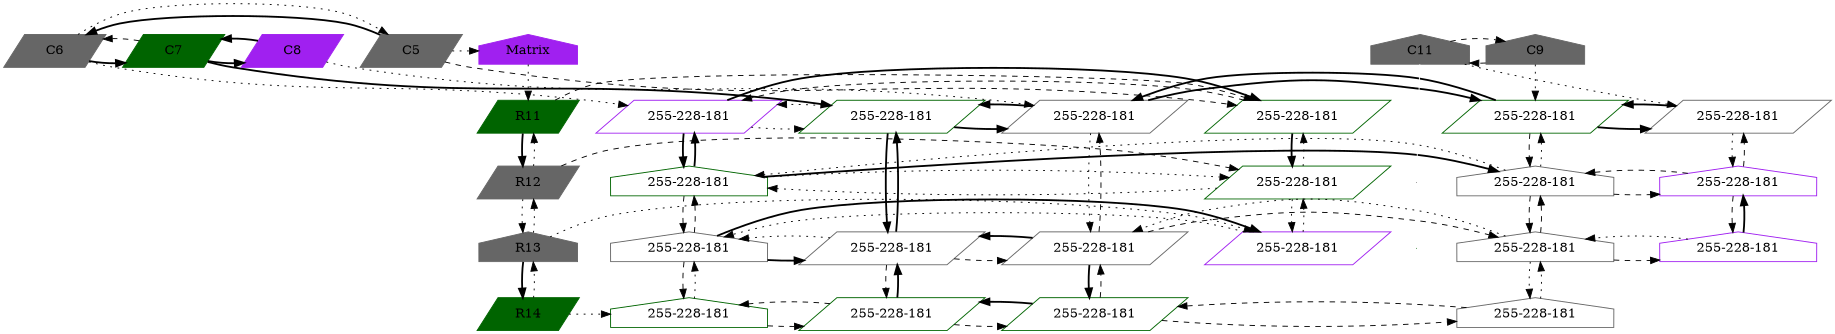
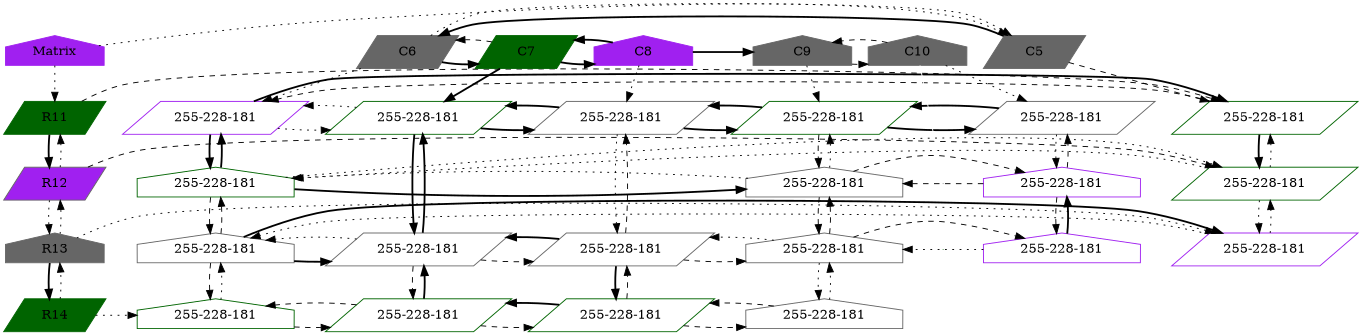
(292, 51) -> (643, 52)
(461, 51) -> (459, 13)
(1420, 51) -> (918, 52)
none -> (718, 52)
(528, 183) -> (55, 184)
